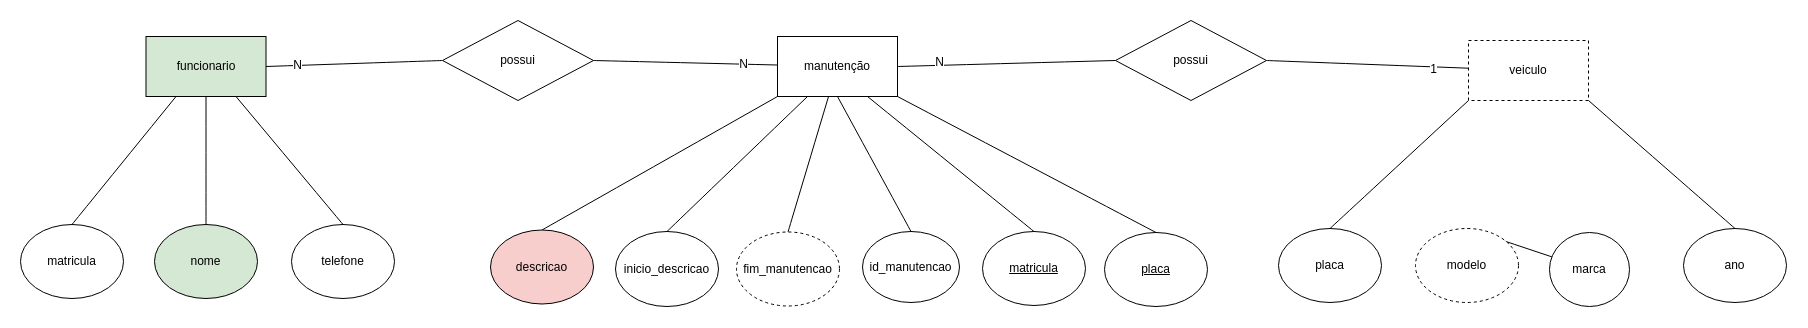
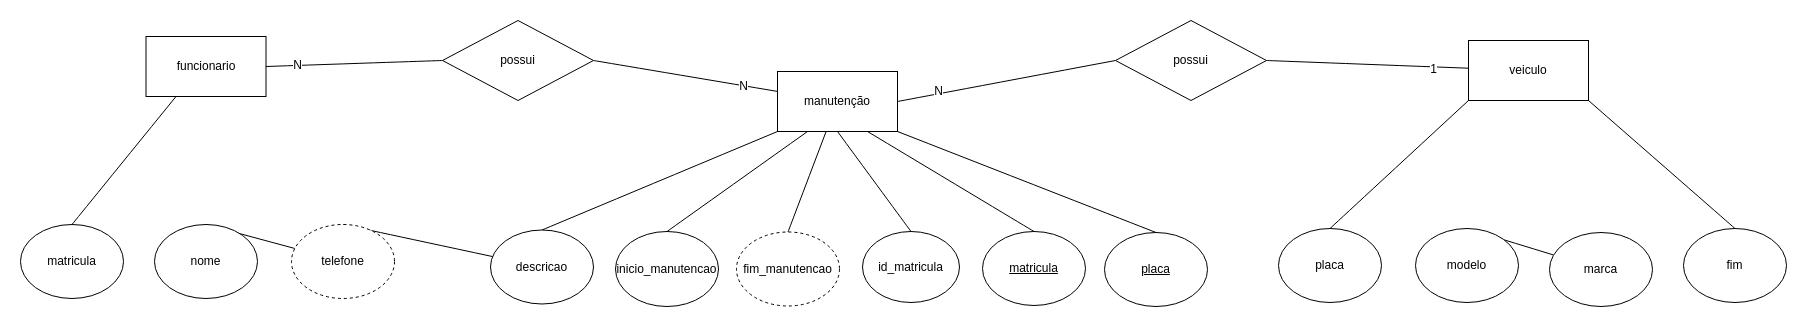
(206, 67) -> (206, 67)
(838, 67) -> (838, 102)
(1529, 71) -> (1529, 71)
(206, 160) -> (268, 241)
(289, 160) -> (419, 241)
(206, 262) -> (206, 262)
(343, 262) -> (343, 262)
(1467, 266) -> (1467, 266)
(1735, 266) -> (1735, 266)
(542, 267) -> (542, 267)
(911, 268) -> (911, 268)
(667, 270) -> (667, 270)
(1590, 270) -> (1601, 270)
